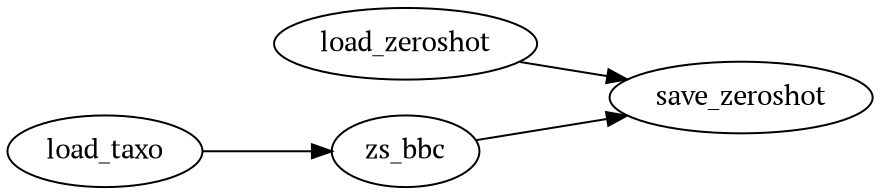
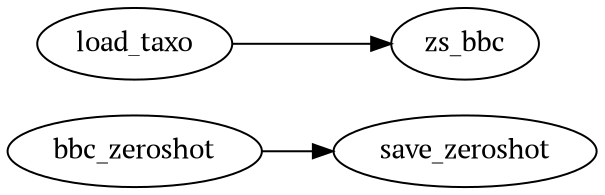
(406, 44) -> (135, 151)
(541, 130) -> none
